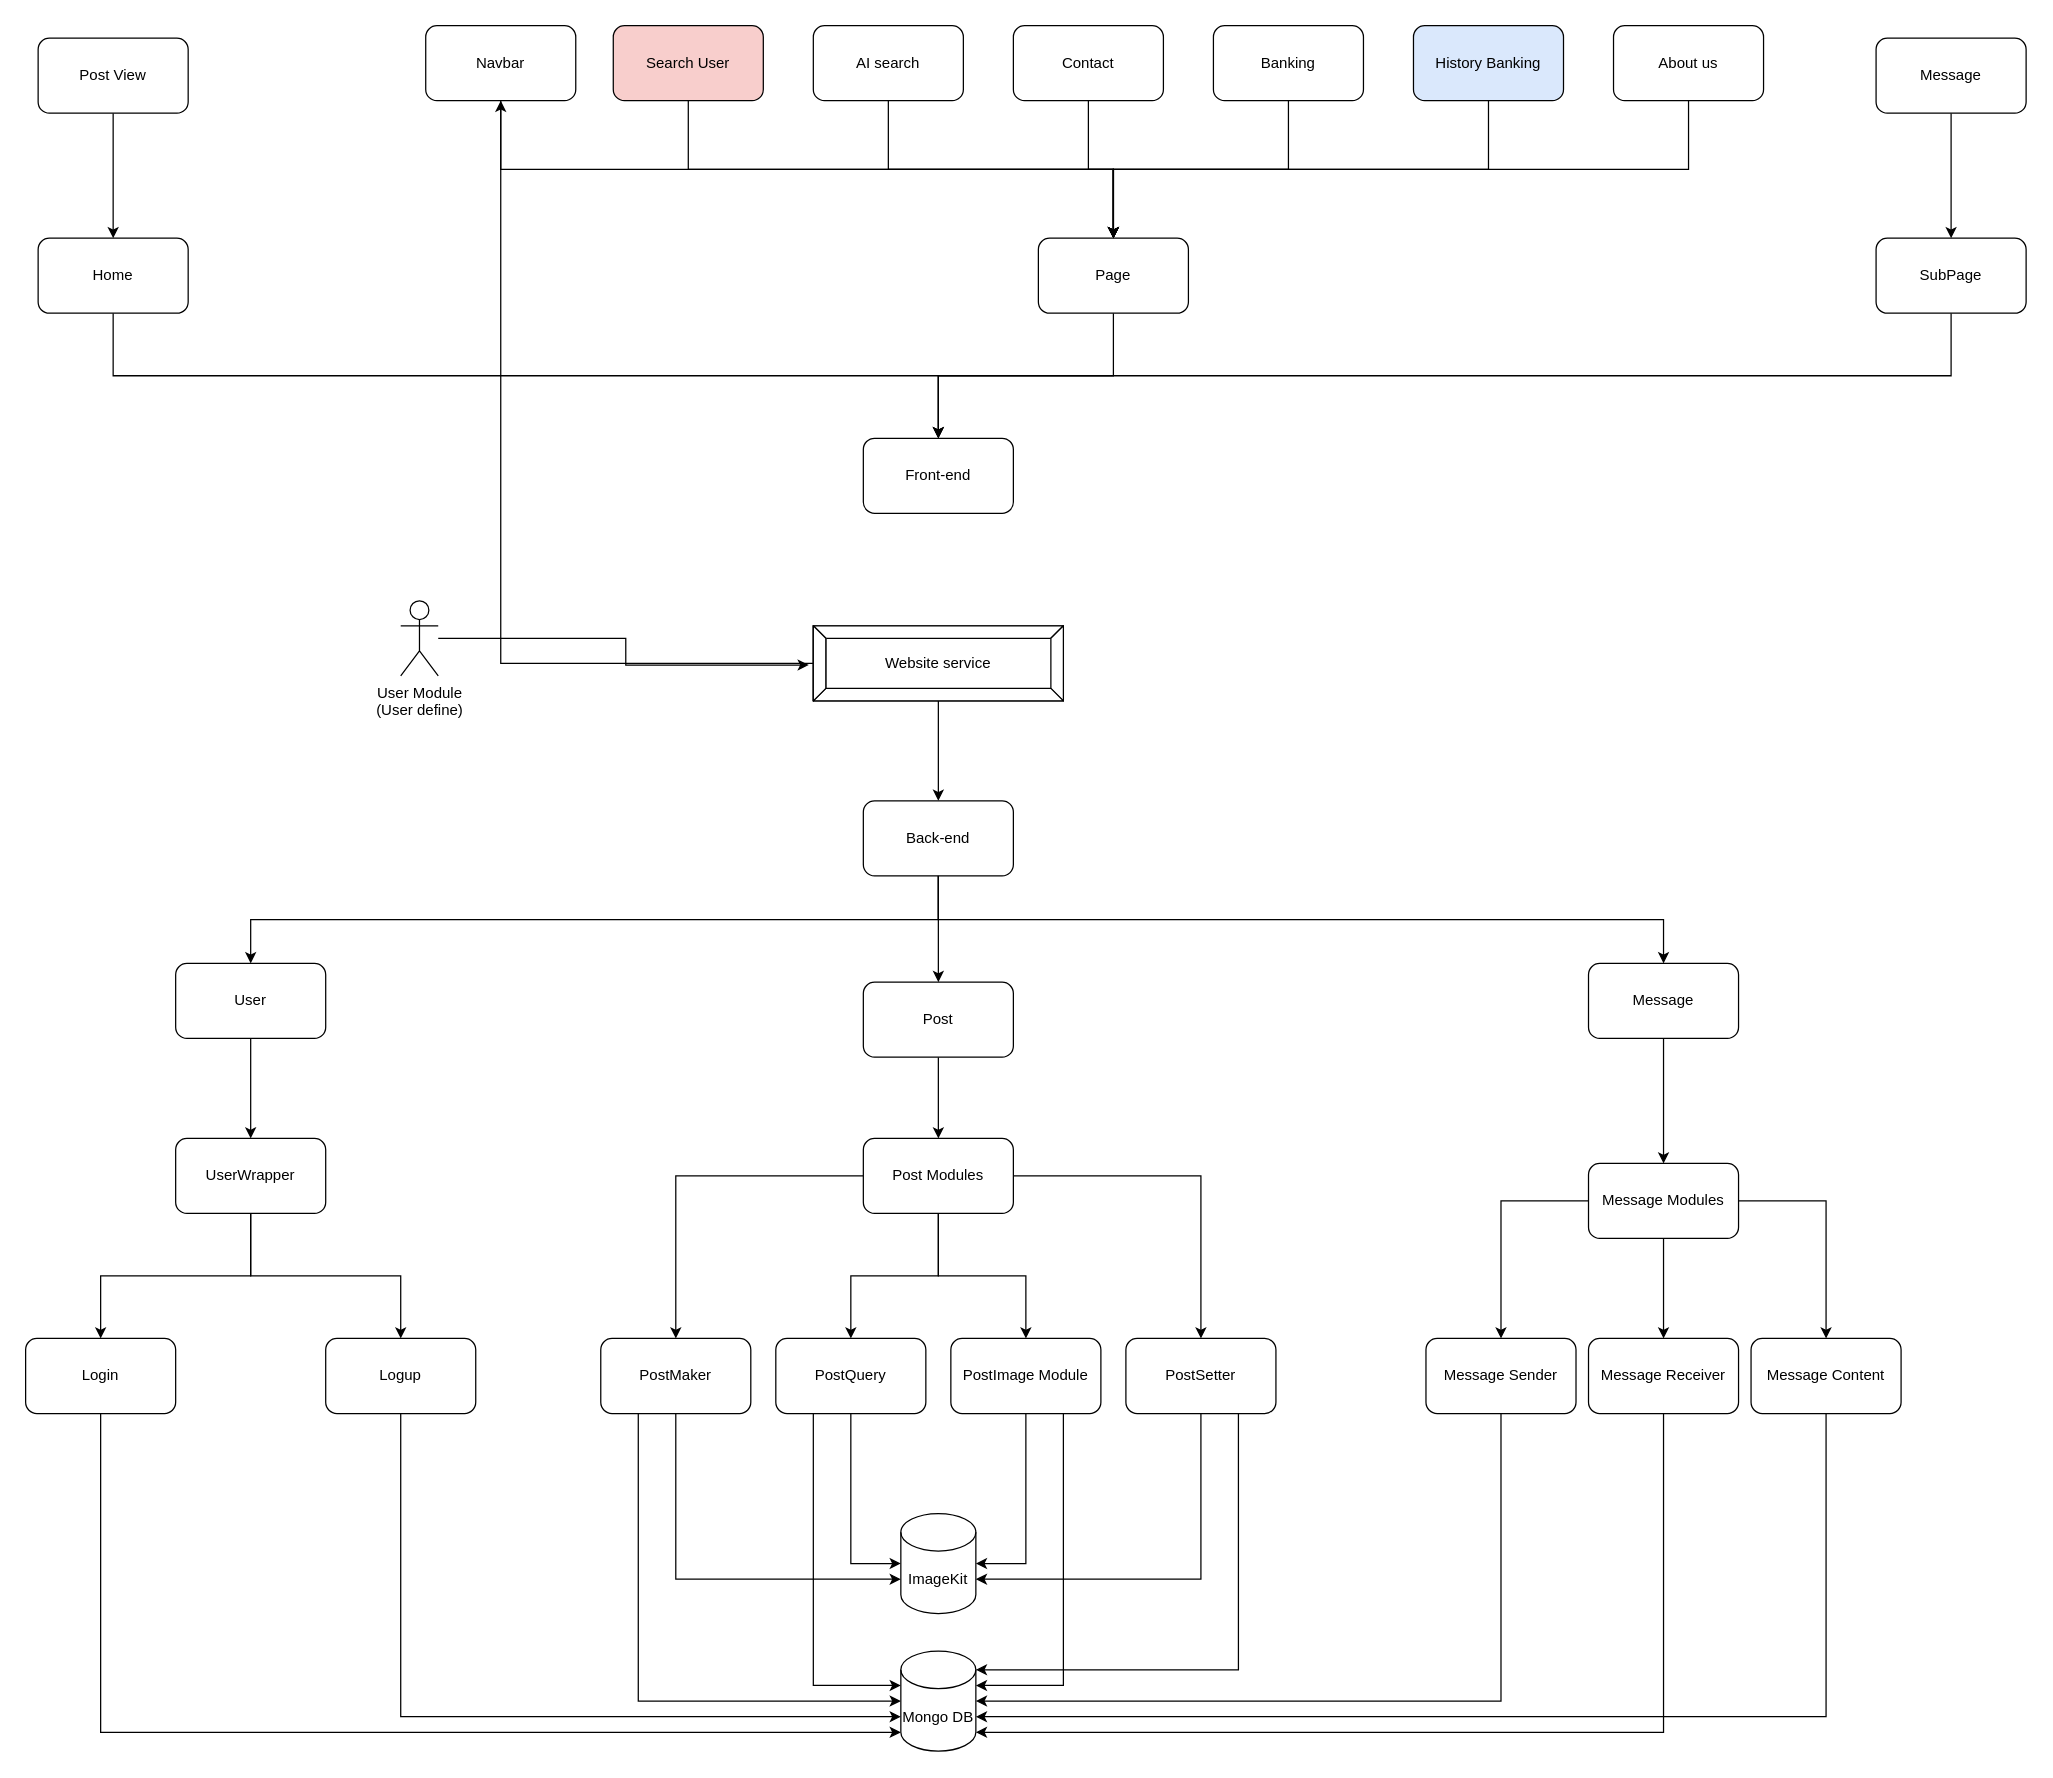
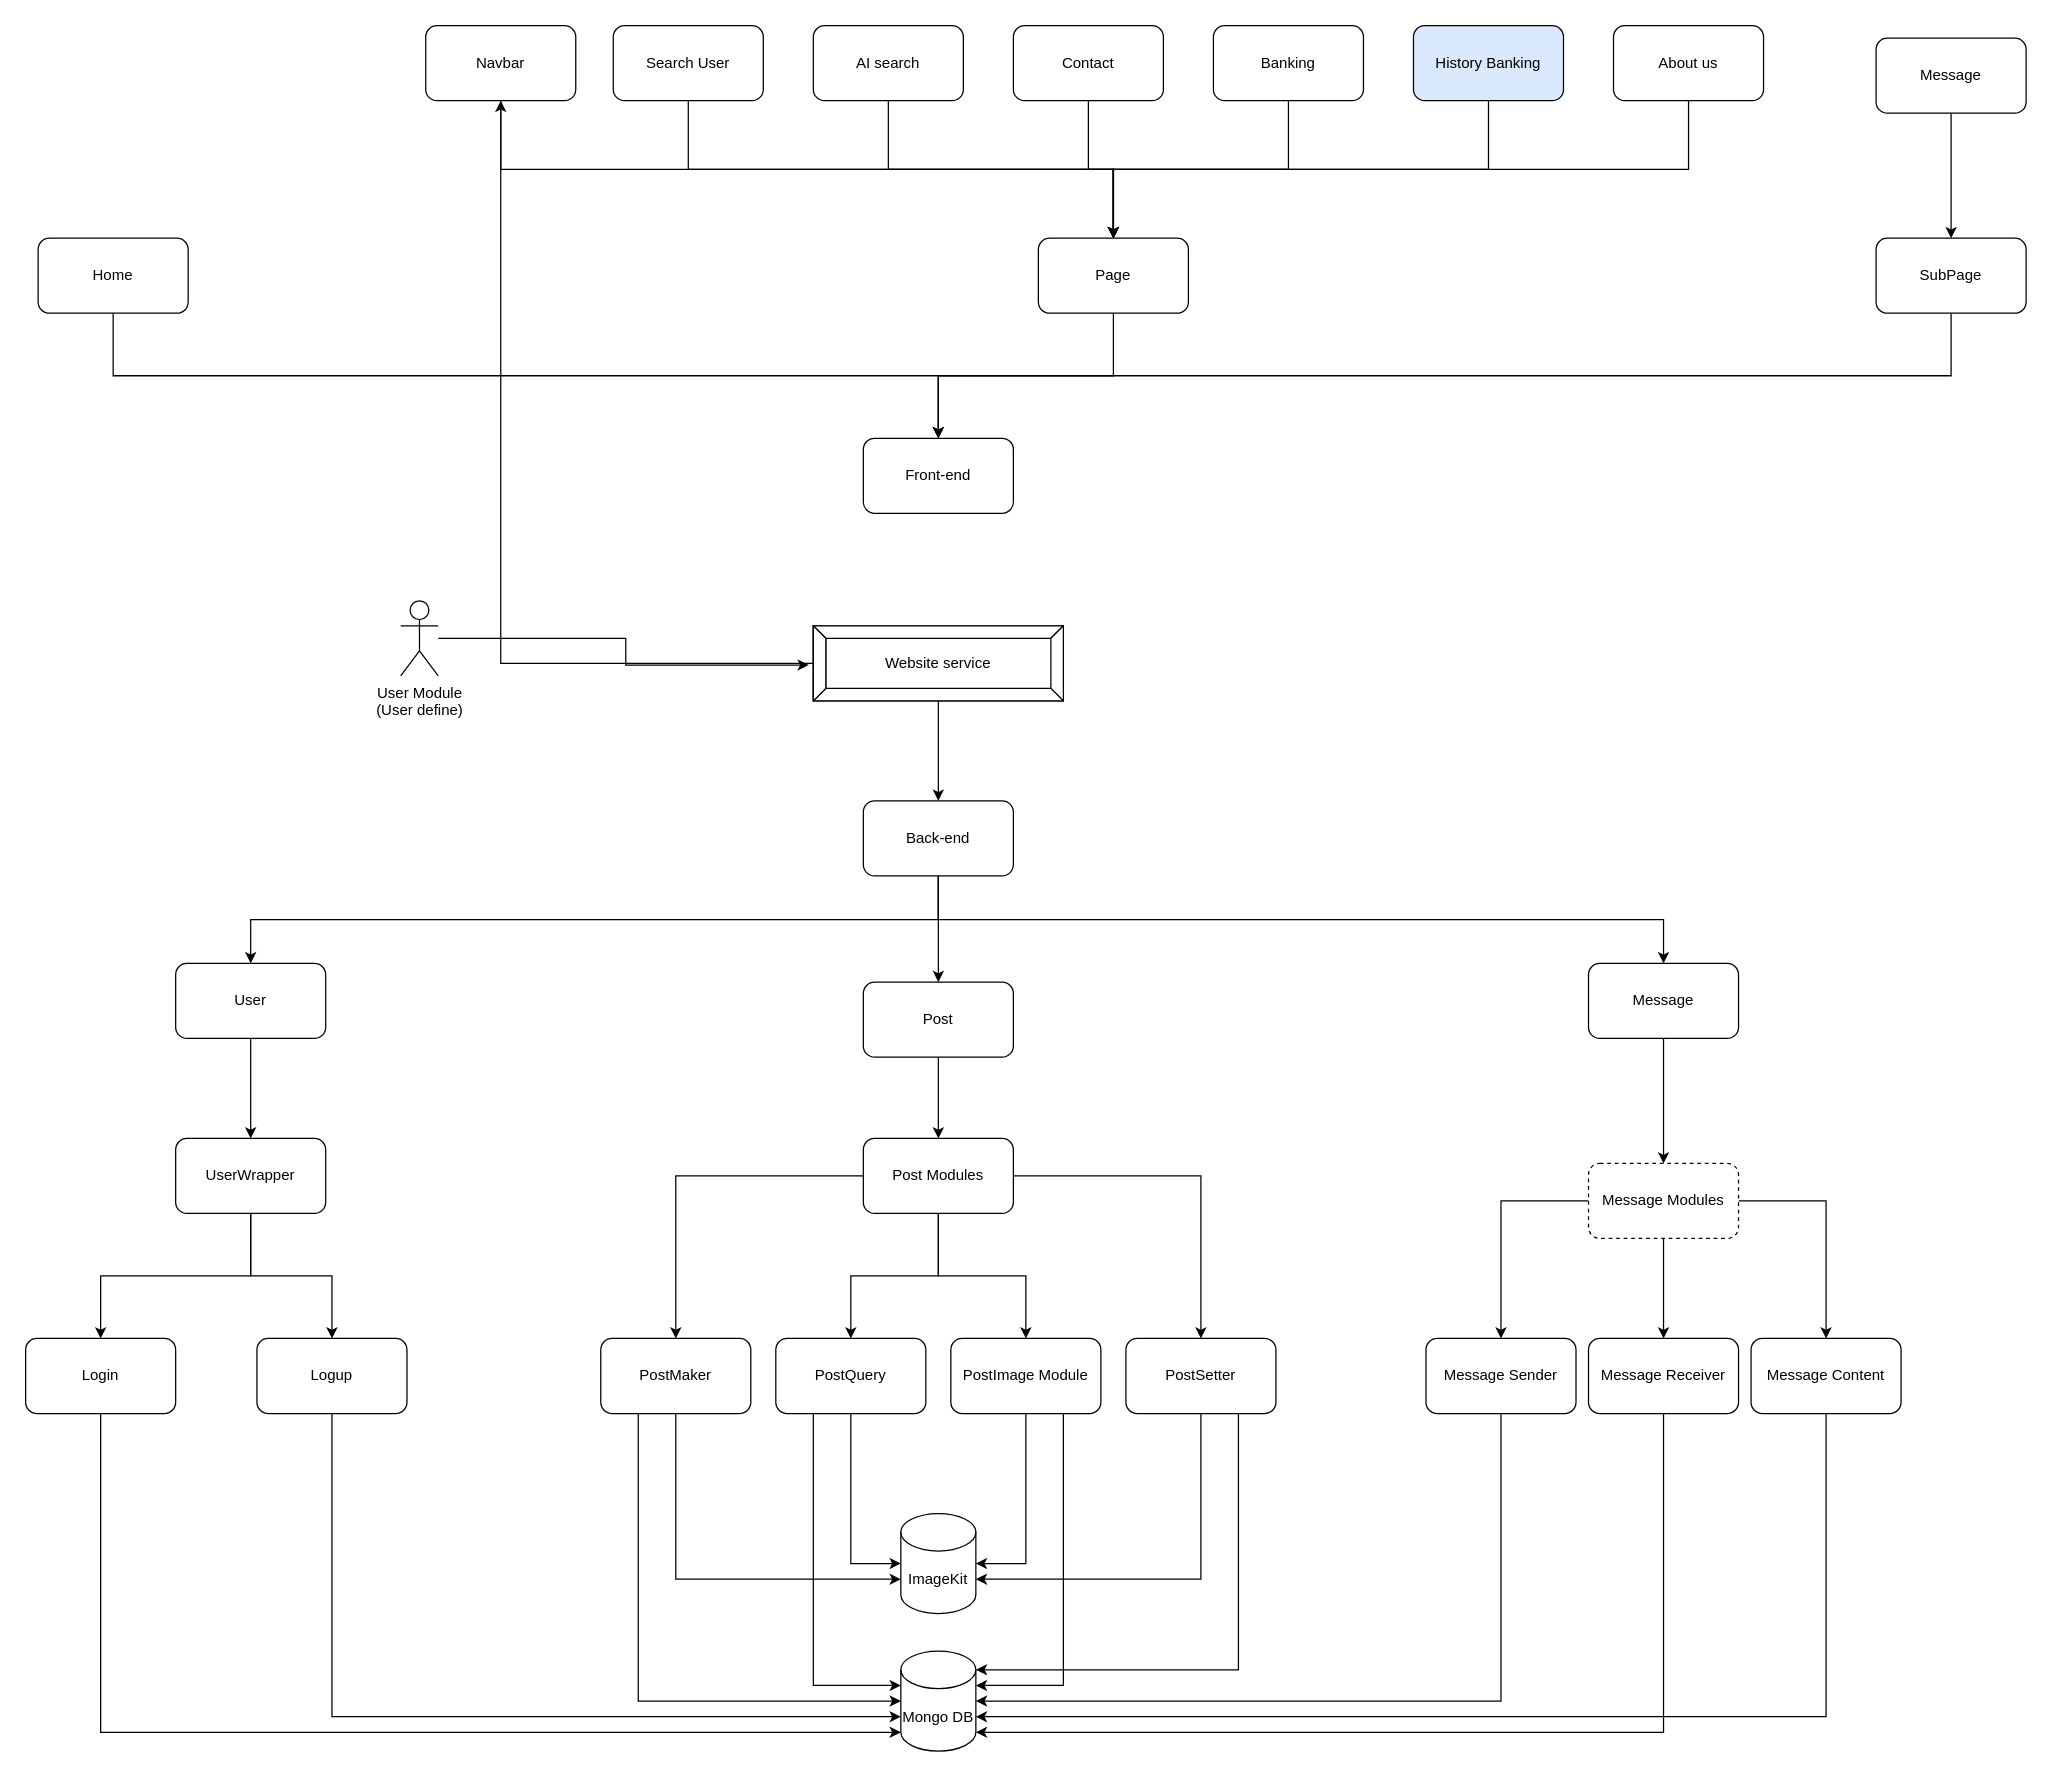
(688, 63) -> (688, 63)
(113, 76) -> none
(113, 171) -> none
(1663, 1201) -> (1663, 1201)
(401, 1376) -> (332, 1376)
